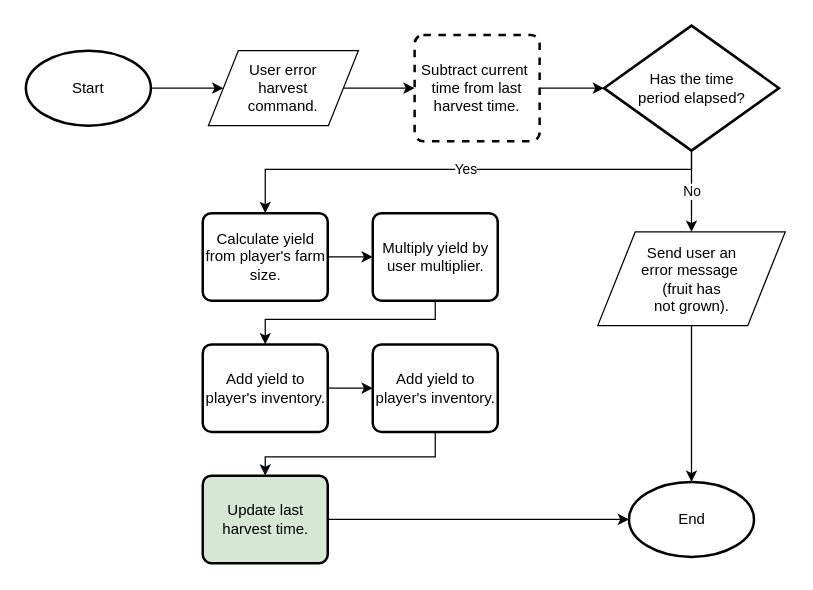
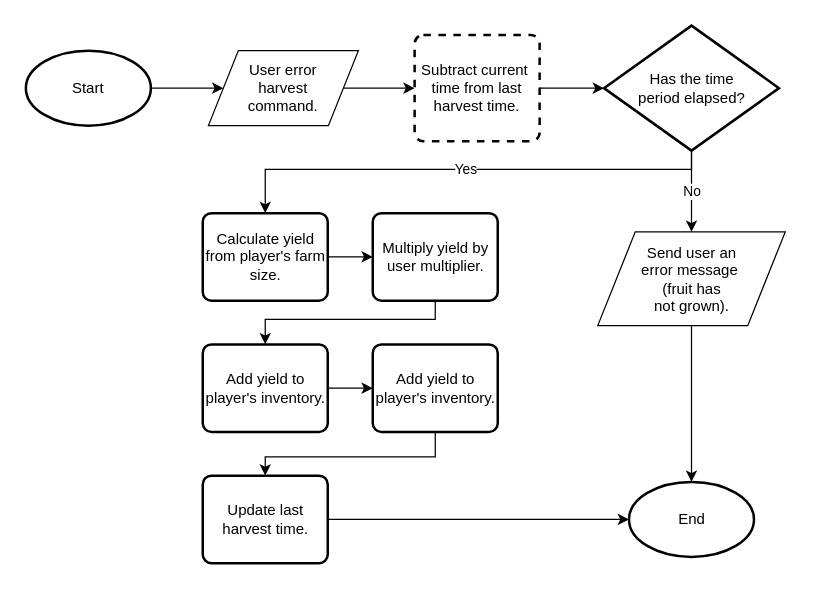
(265, 519) -> (265, 519)
